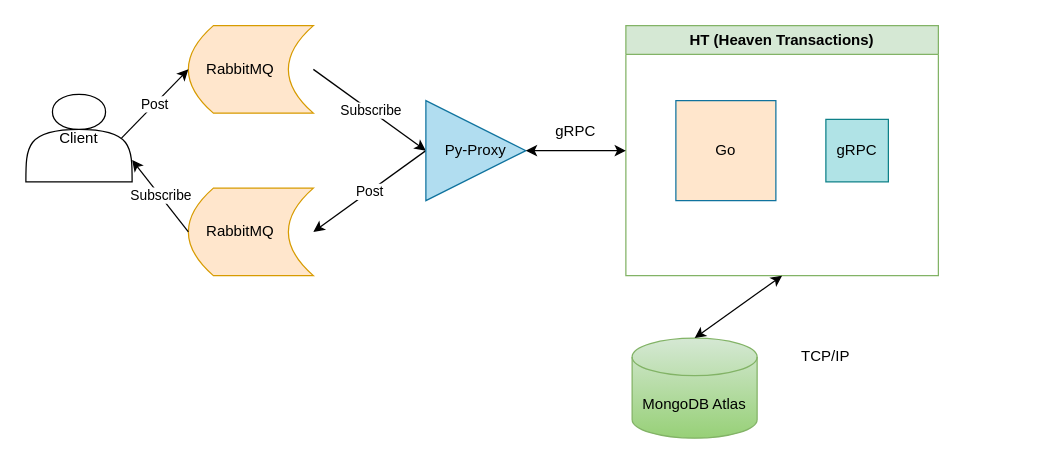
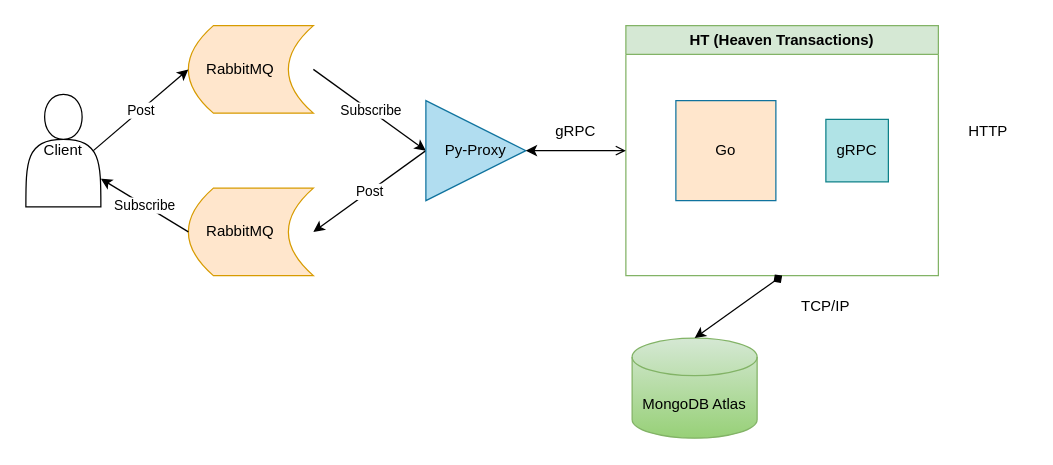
none -> (988, 132)
(79, 138) -> (63, 151)
(616, 151) -> (618, 151)
(774, 281) -> (773, 282)
(826, 357) -> (826, 307)
